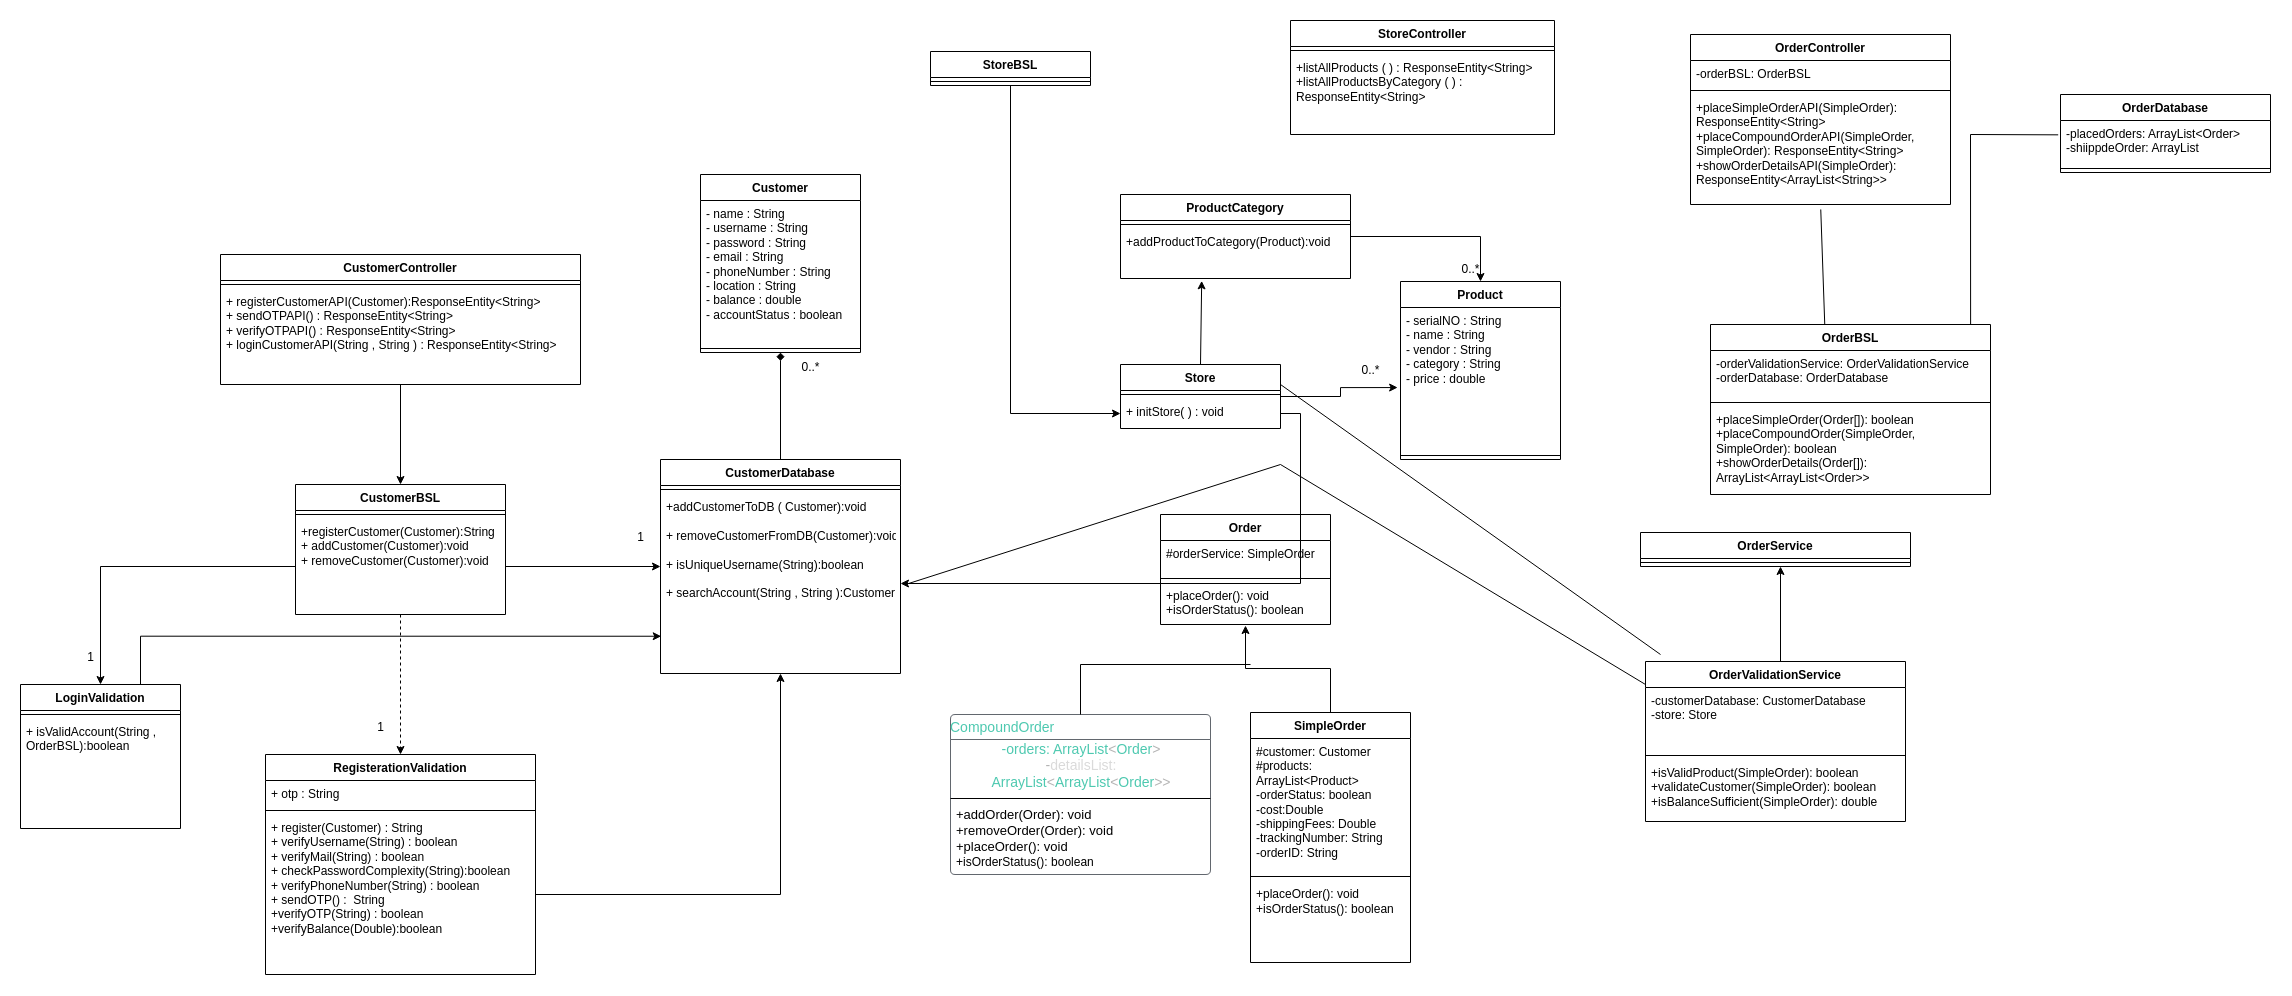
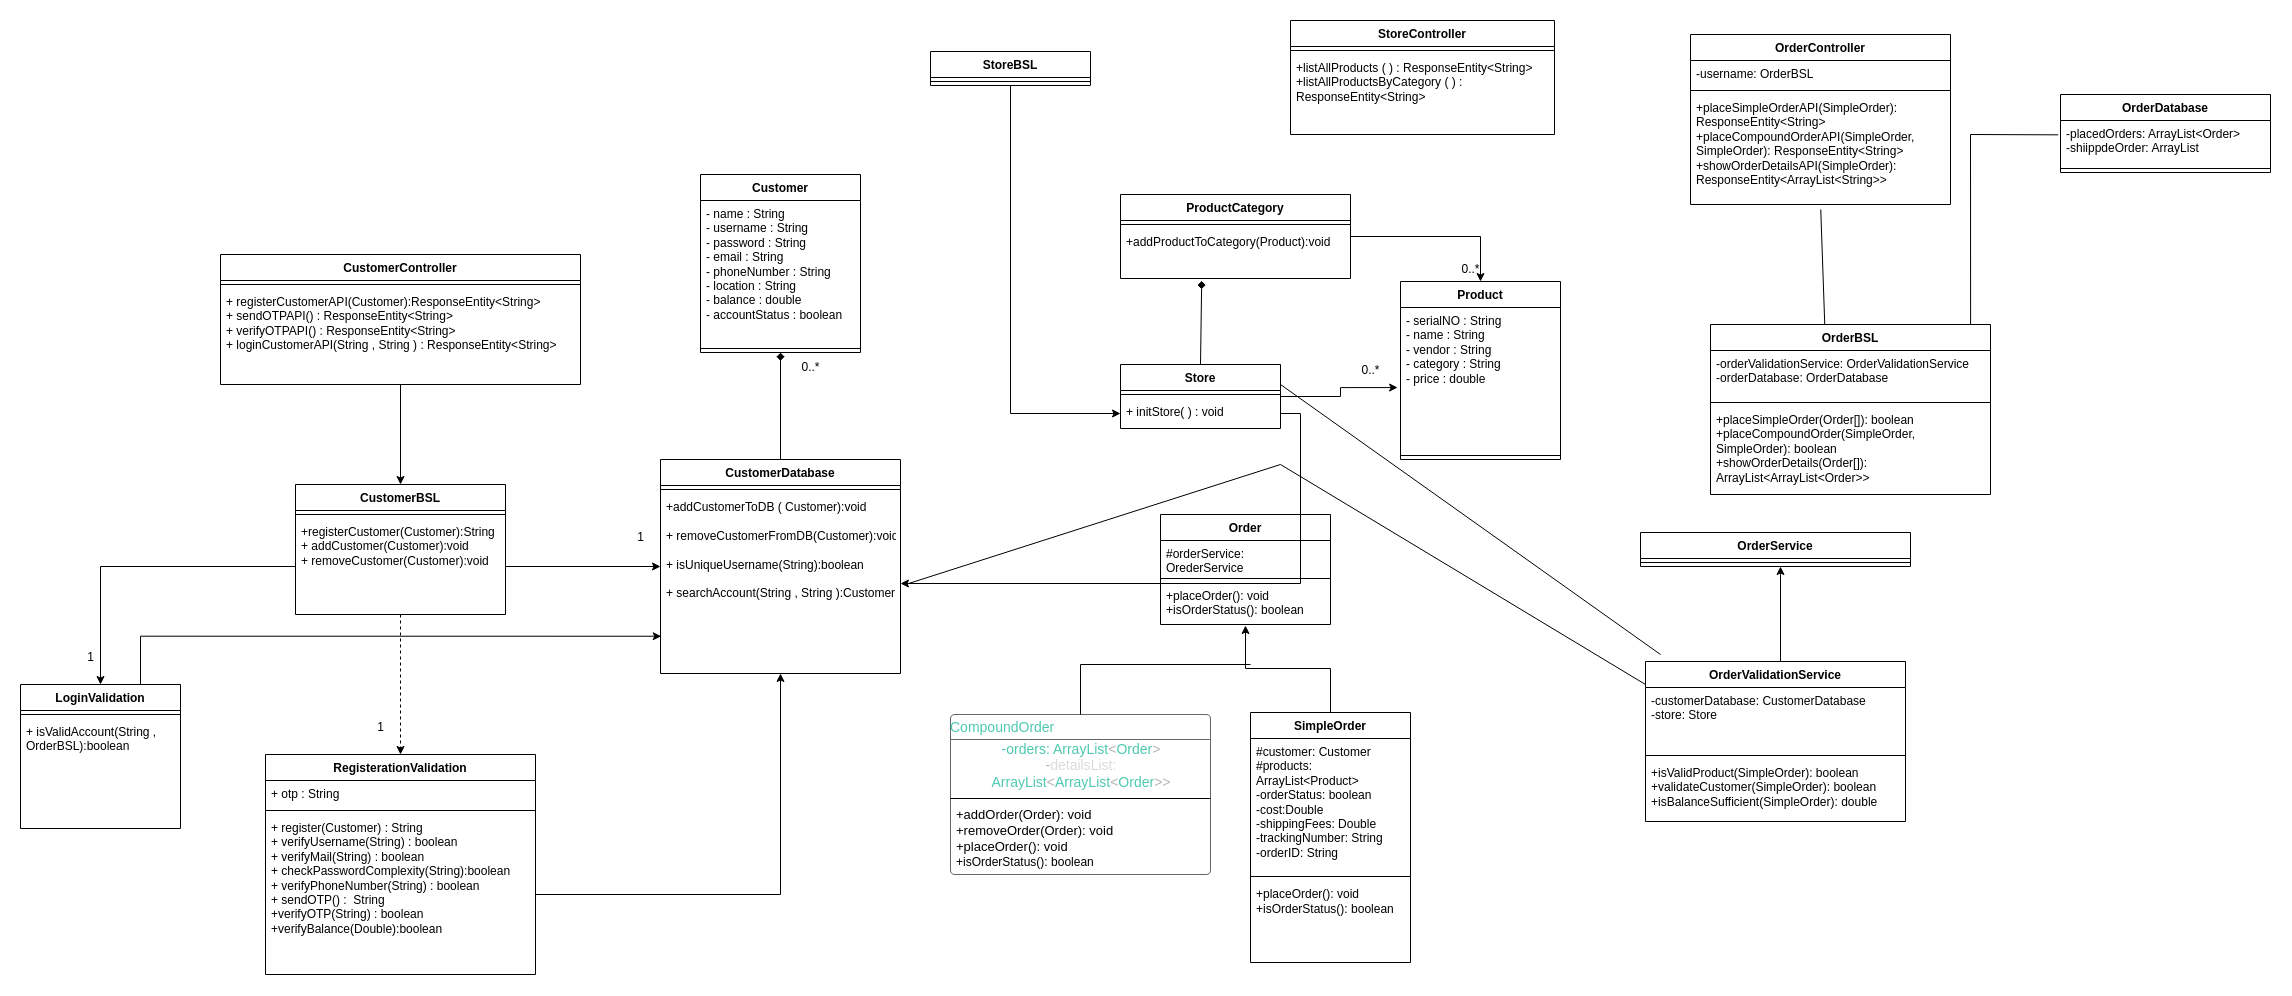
(1757, 75) -> (1757, 75)
(1202, 289) -> (1202, 290)
(1246, 555) -> (1247, 562)
